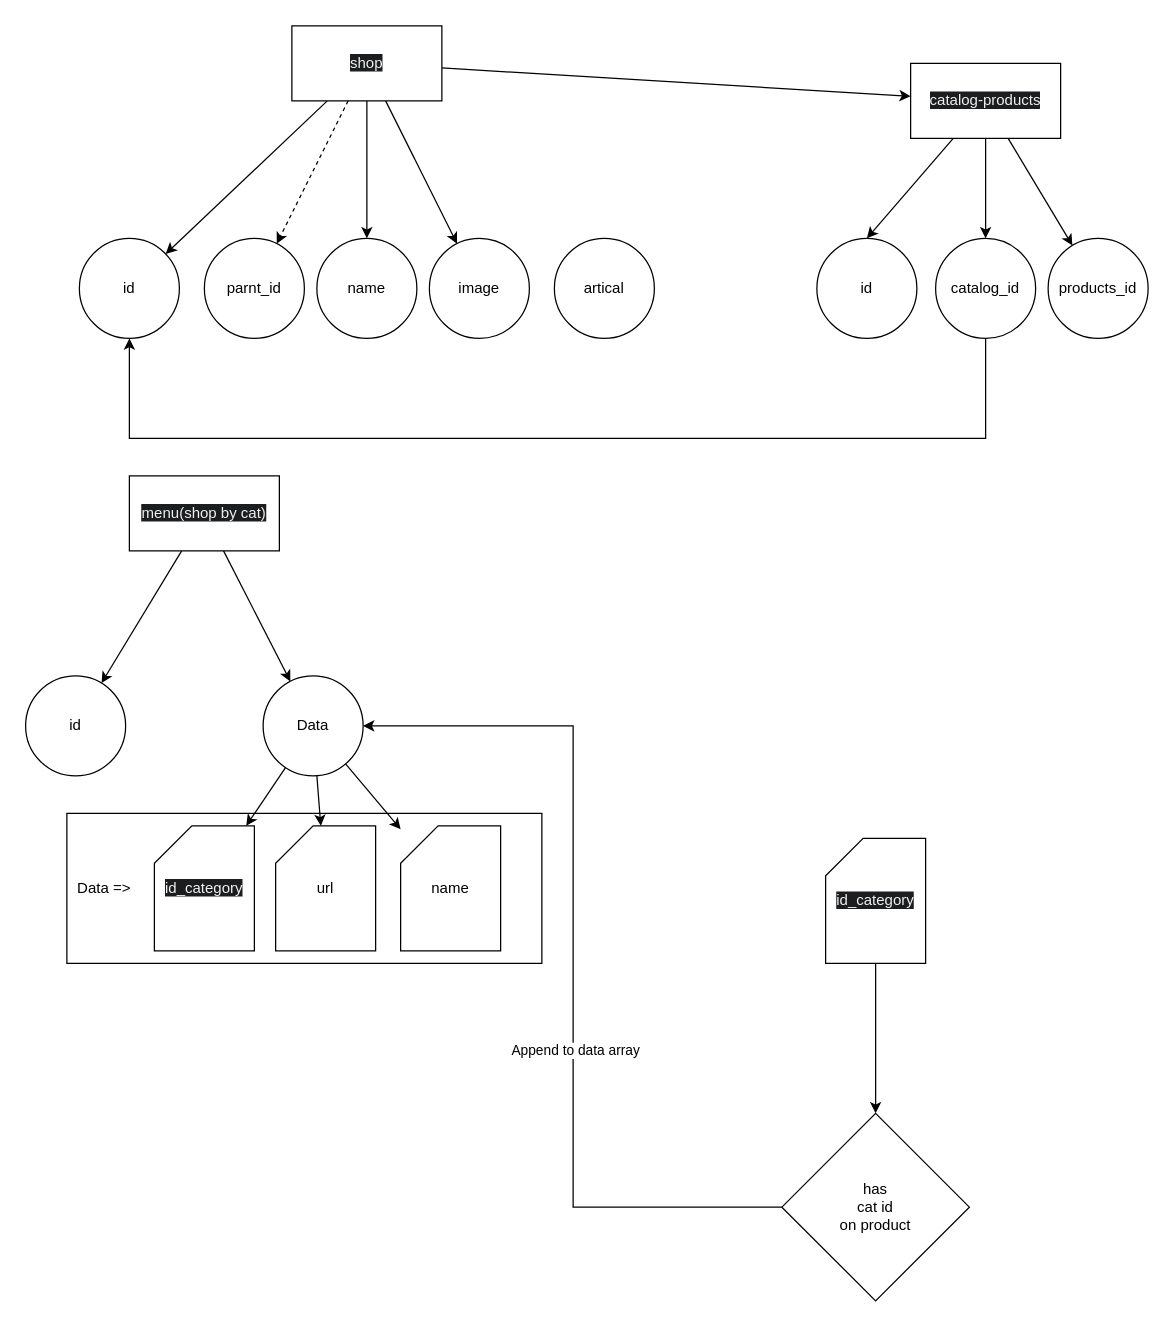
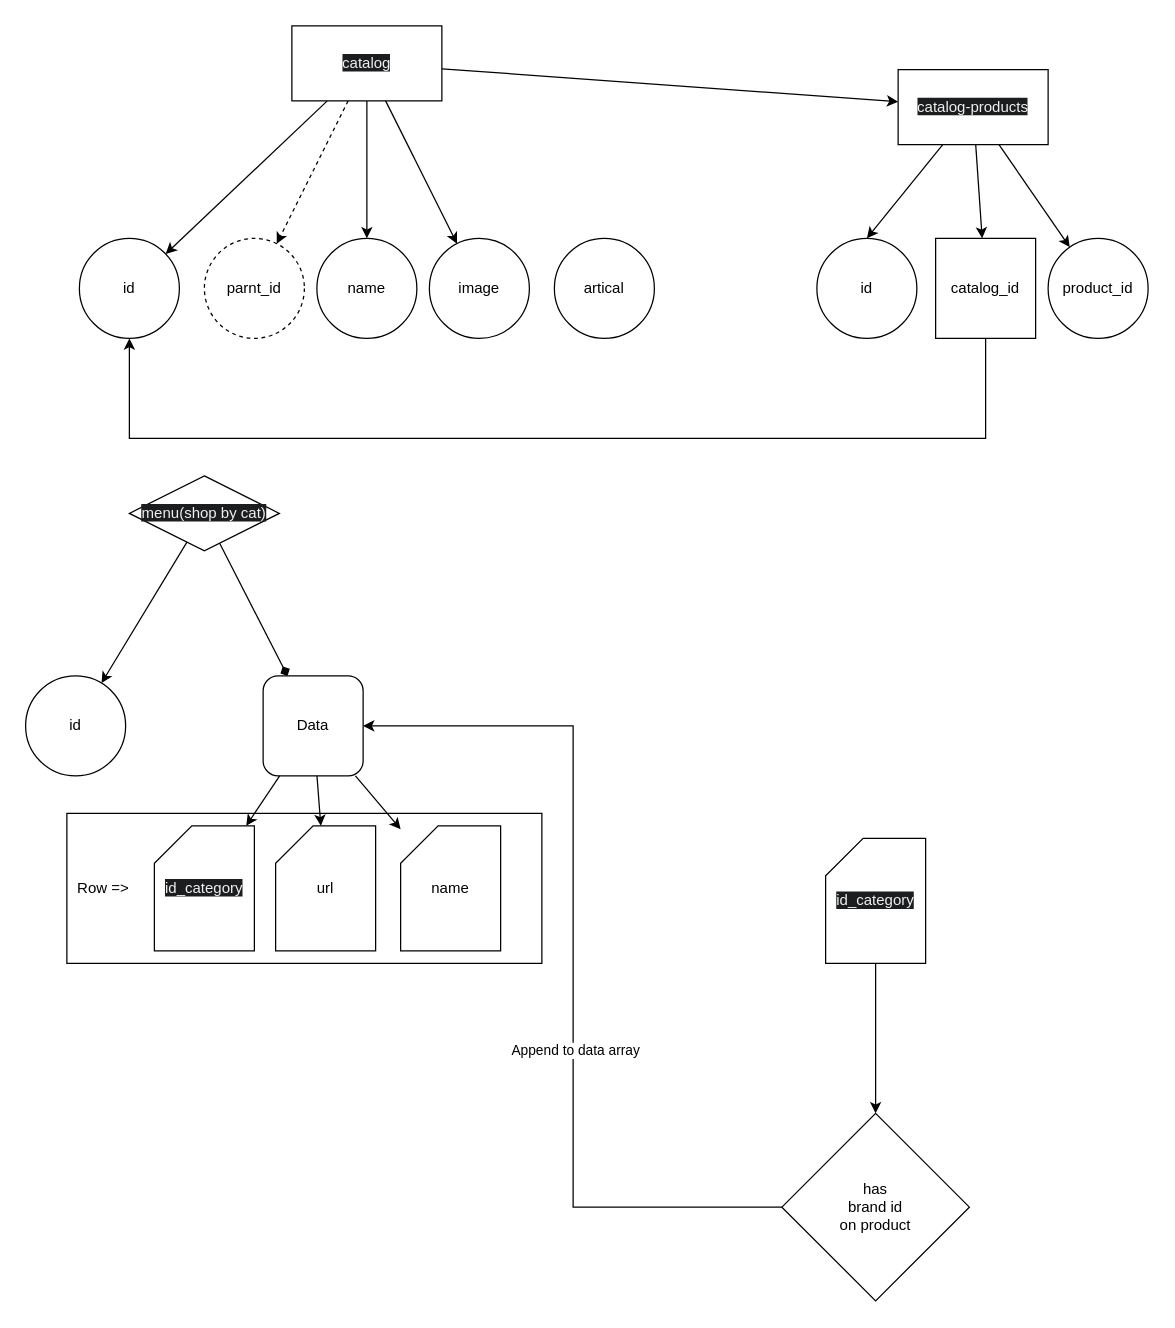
(367, 63) -> (367, 63)
(986, 101) -> (973, 107)
(254, 288) -> (254, 288)
(986, 288) -> (986, 288)
(1098, 288) -> (1098, 288)
(204, 513) -> (204, 513)
(284, 670) -> (283, 666)
(313, 726) -> (313, 726)
(97, 888) -> (93, 888)
(876, 1207) -> (876, 1207)
